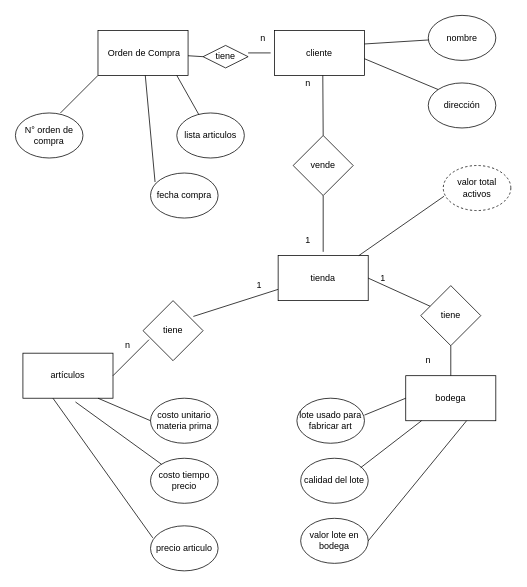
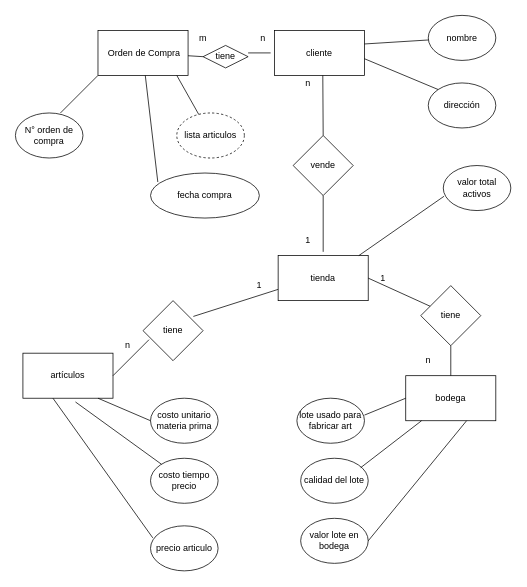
none -> (203, 38)
(210, 135) -> (210, 135)
(477, 188) -> (477, 188)
(184, 195) -> (205, 195)
